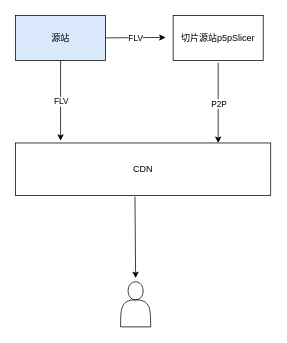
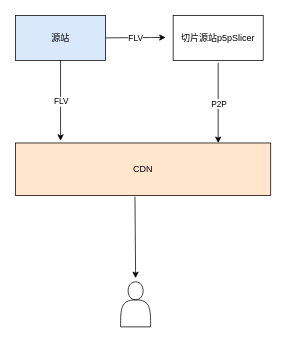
(143, 169) -> (143, 169)
